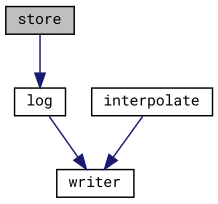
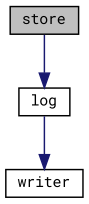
(152, 102) -> none
